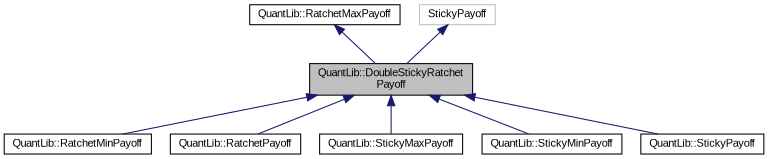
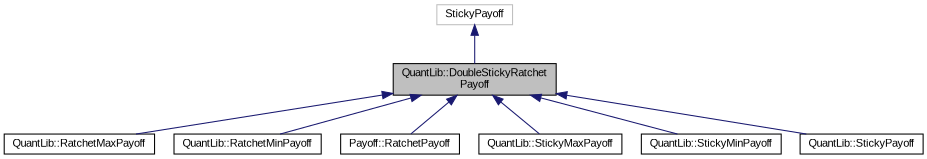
(359, 48) -> (259, 115)
(236, 144) -> (400, 144)
